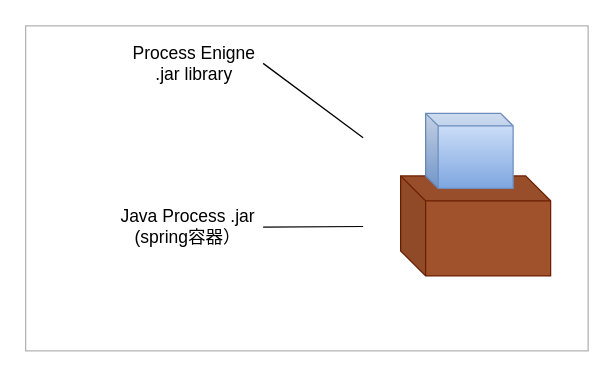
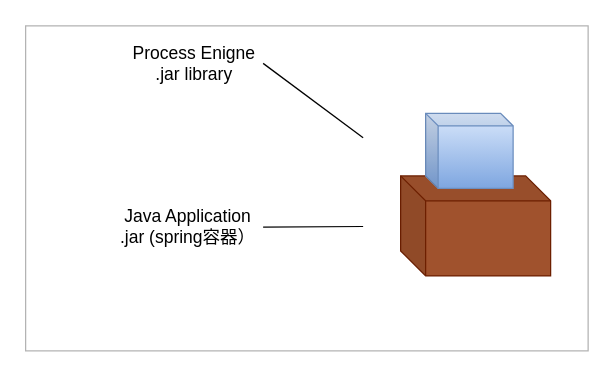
(188, 226) -> (188, 226)
